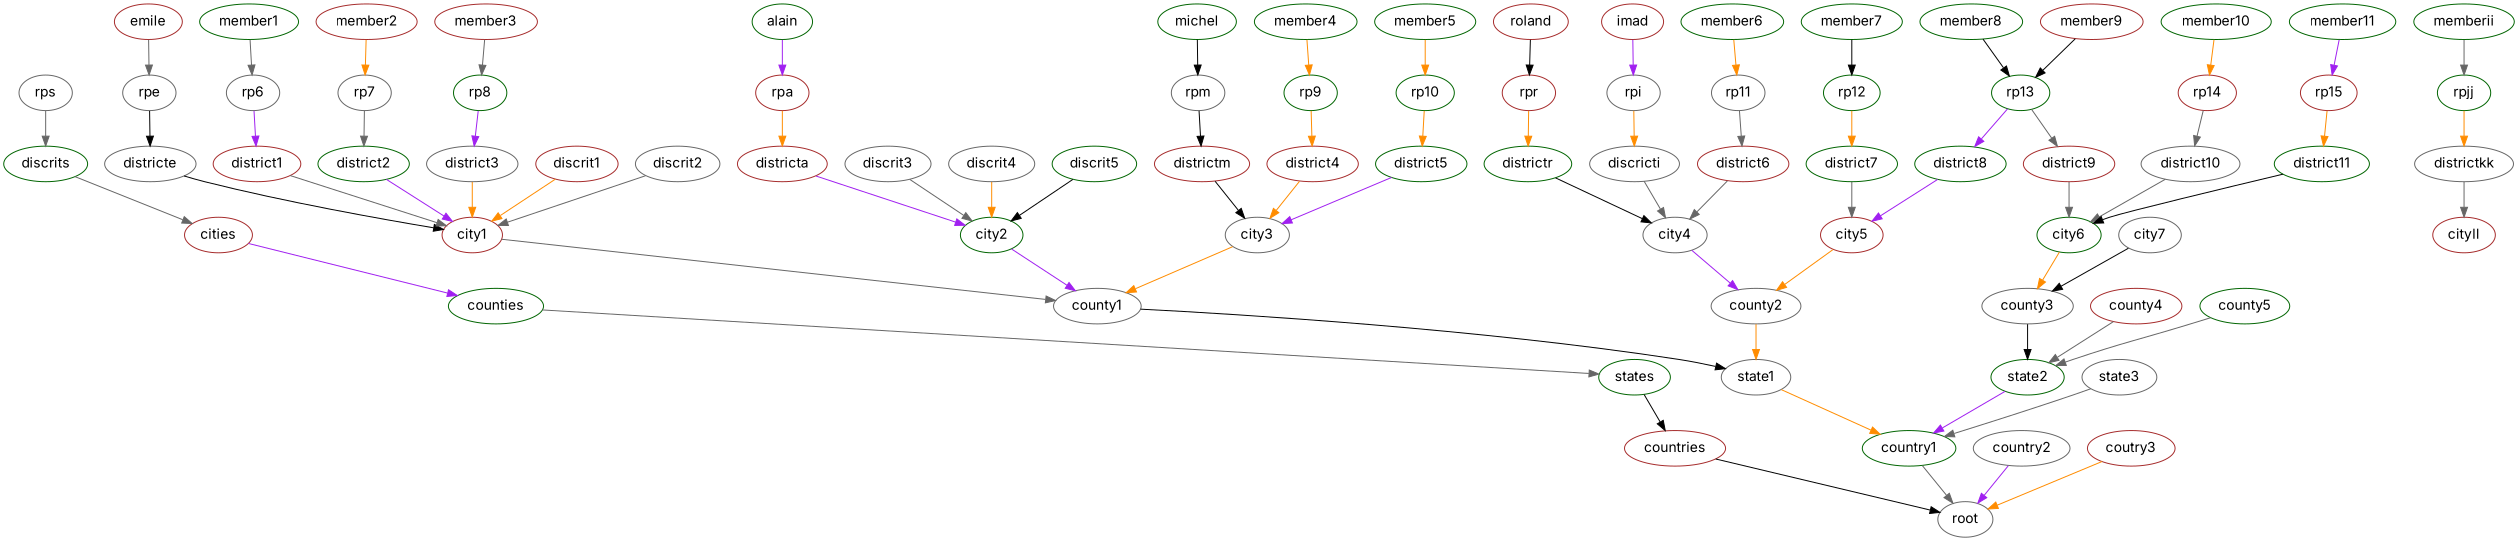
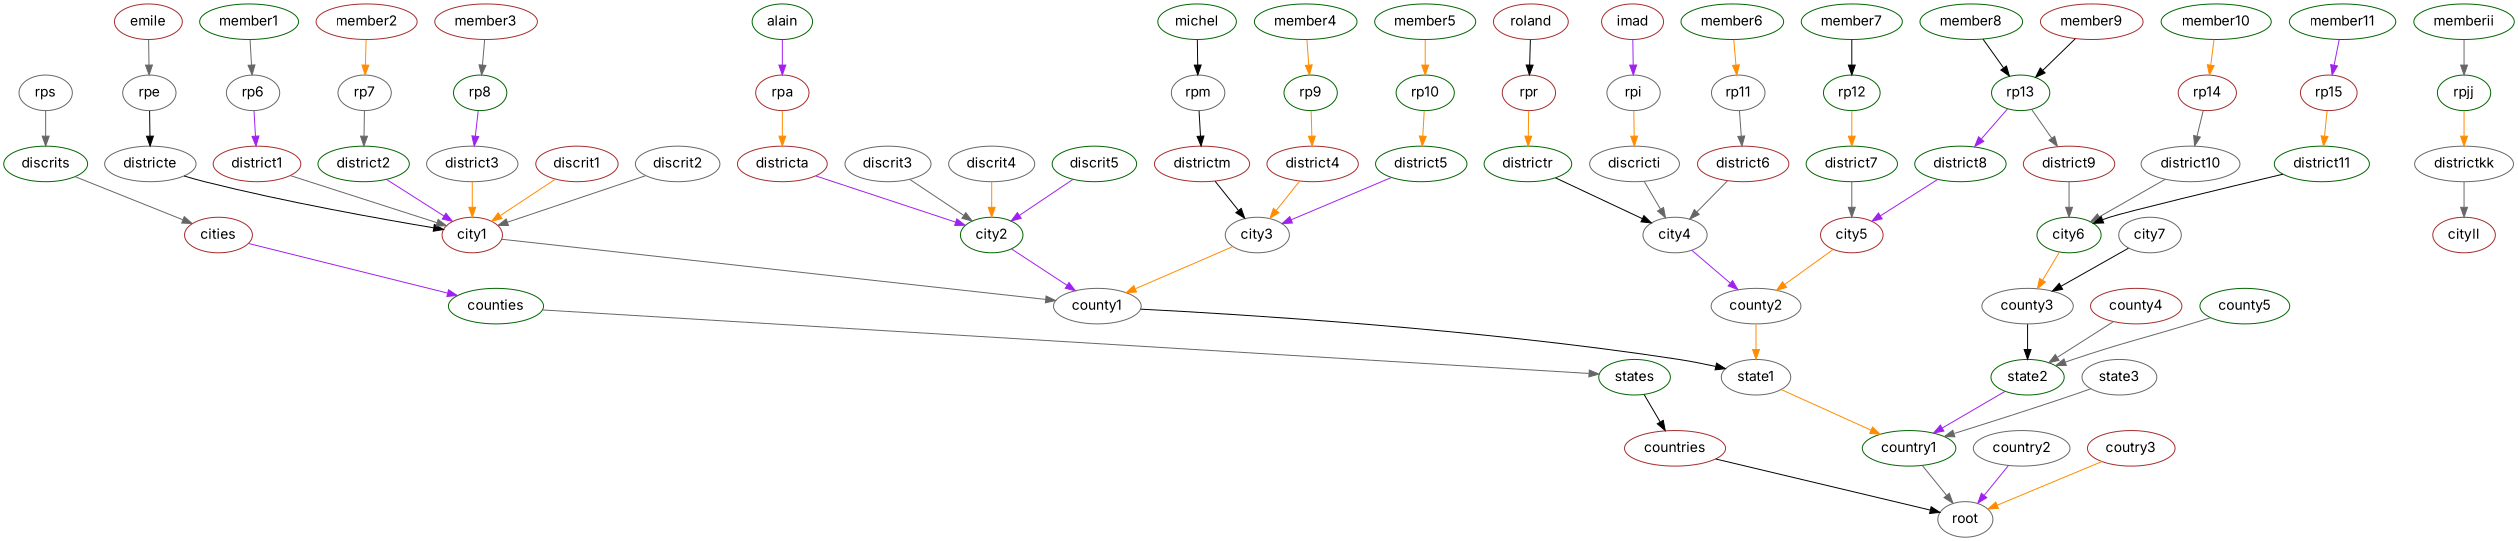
(1046, 197) -> (1046, 197)
